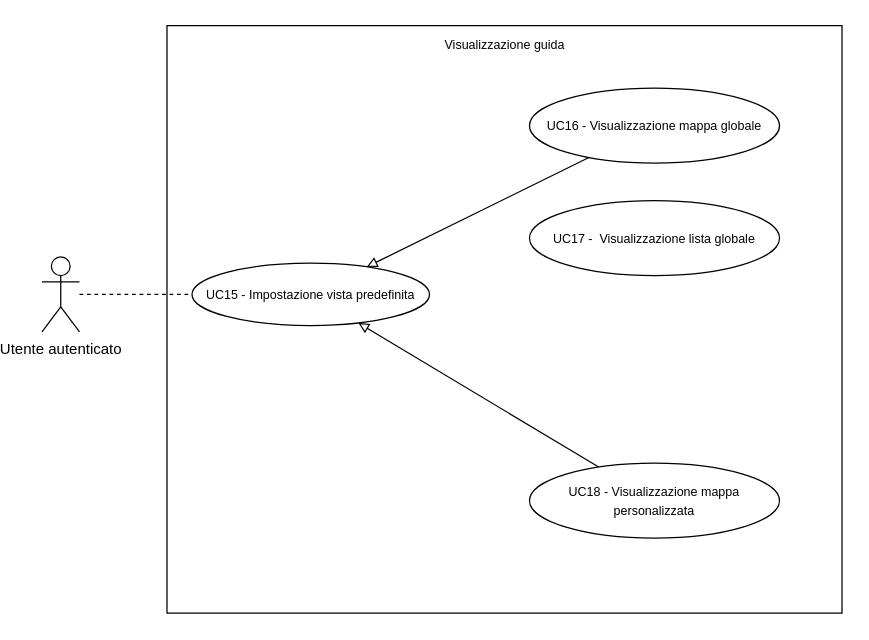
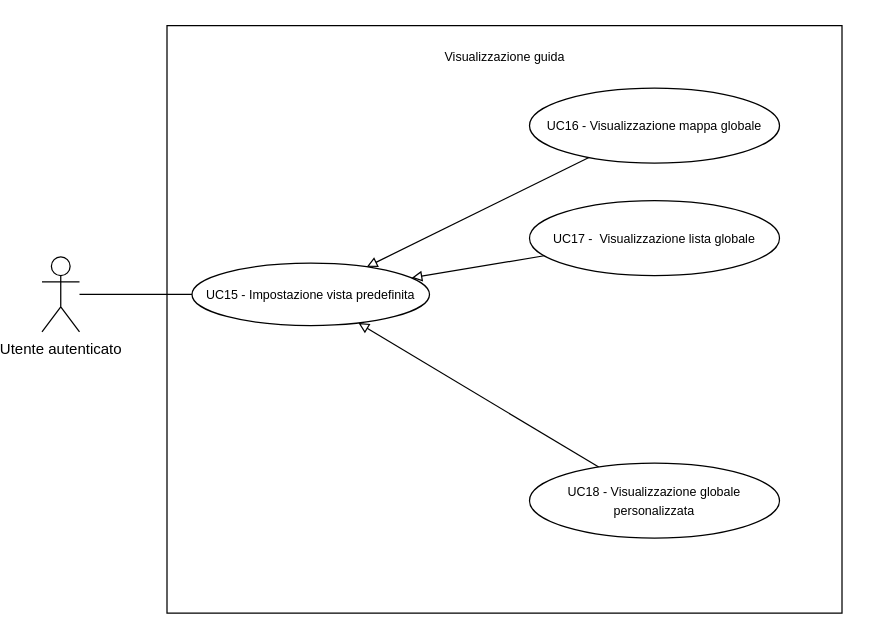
(504, 44) -> (504, 57)
none -> (483, 266)
(137, 294) -> (137, 294)
(654, 501) -> (654, 501)
